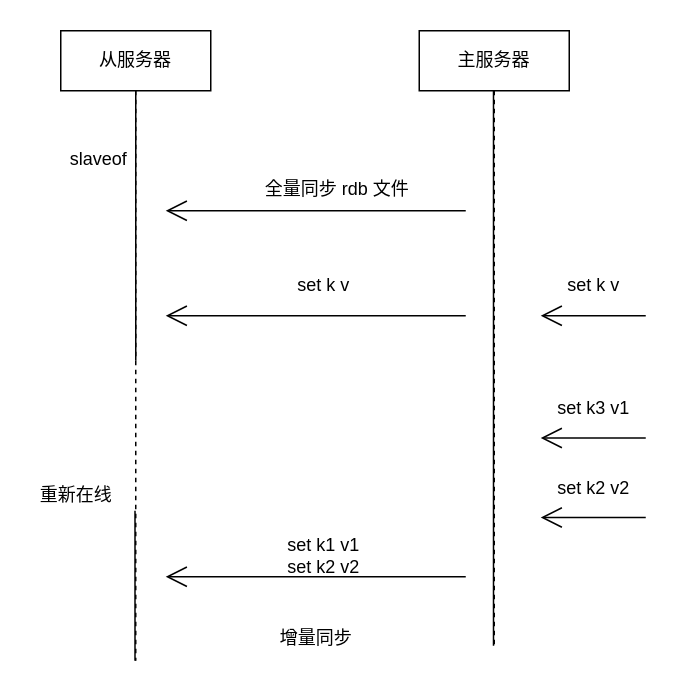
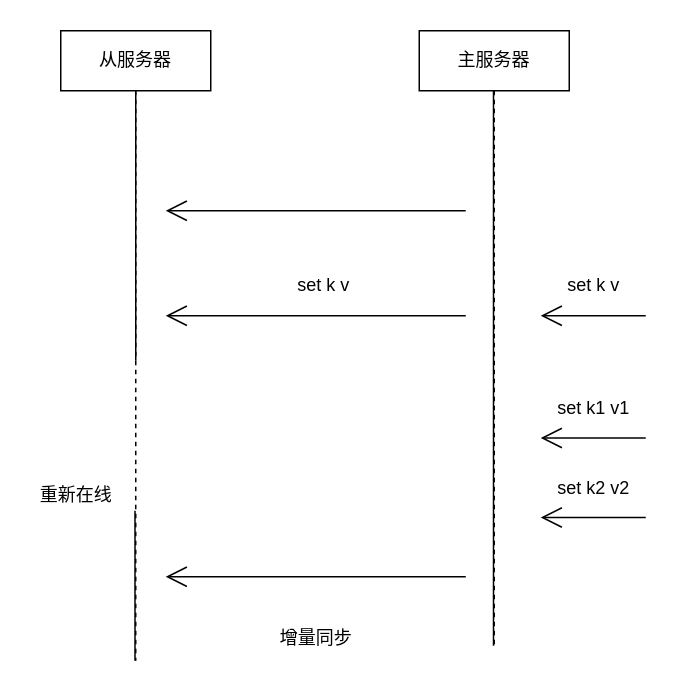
(98, 160) -> none
(337, 190) -> none
(594, 409) -> (594, 409)
(323, 556) -> none
